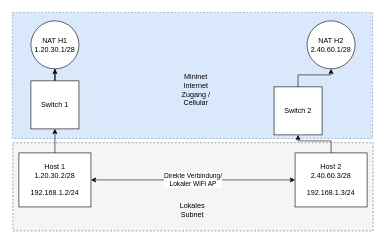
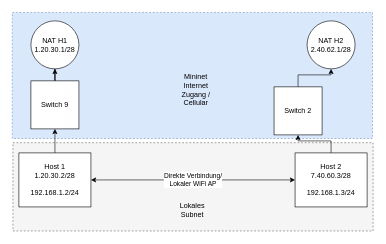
(331, 45) -> (331, 45)
(55, 105) -> (55, 105)
(331, 180) -> (331, 180)
